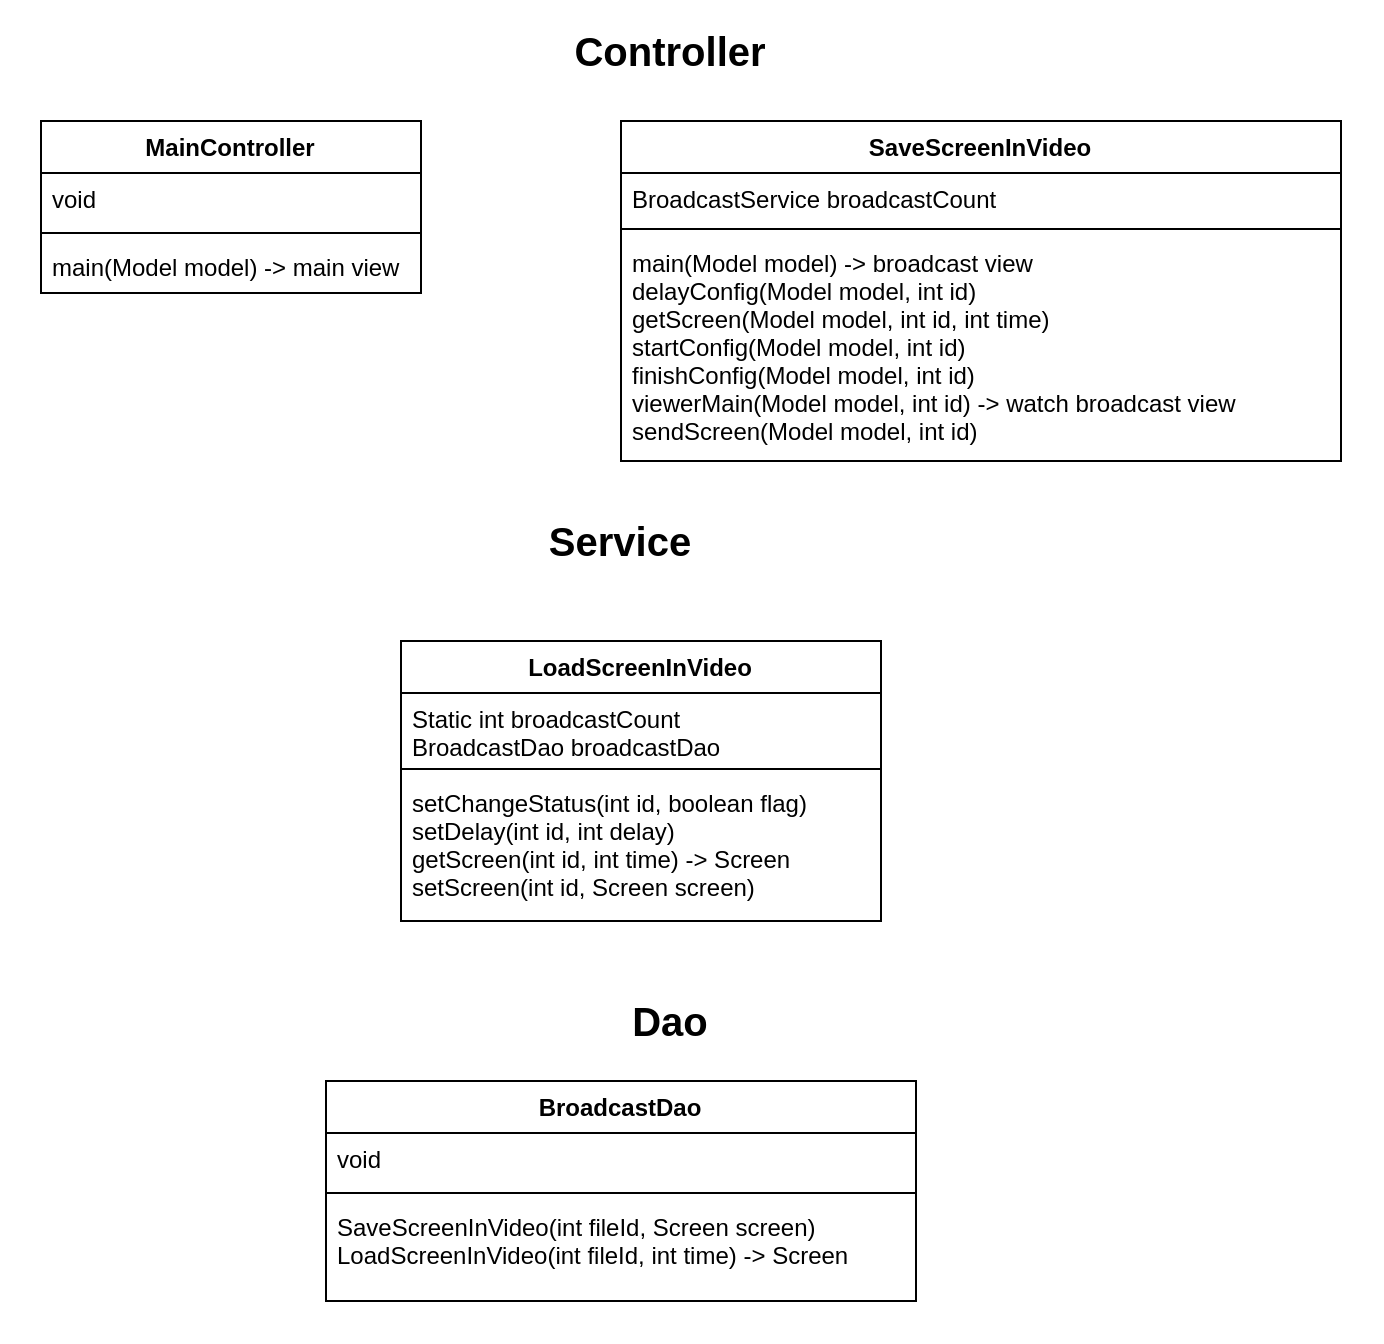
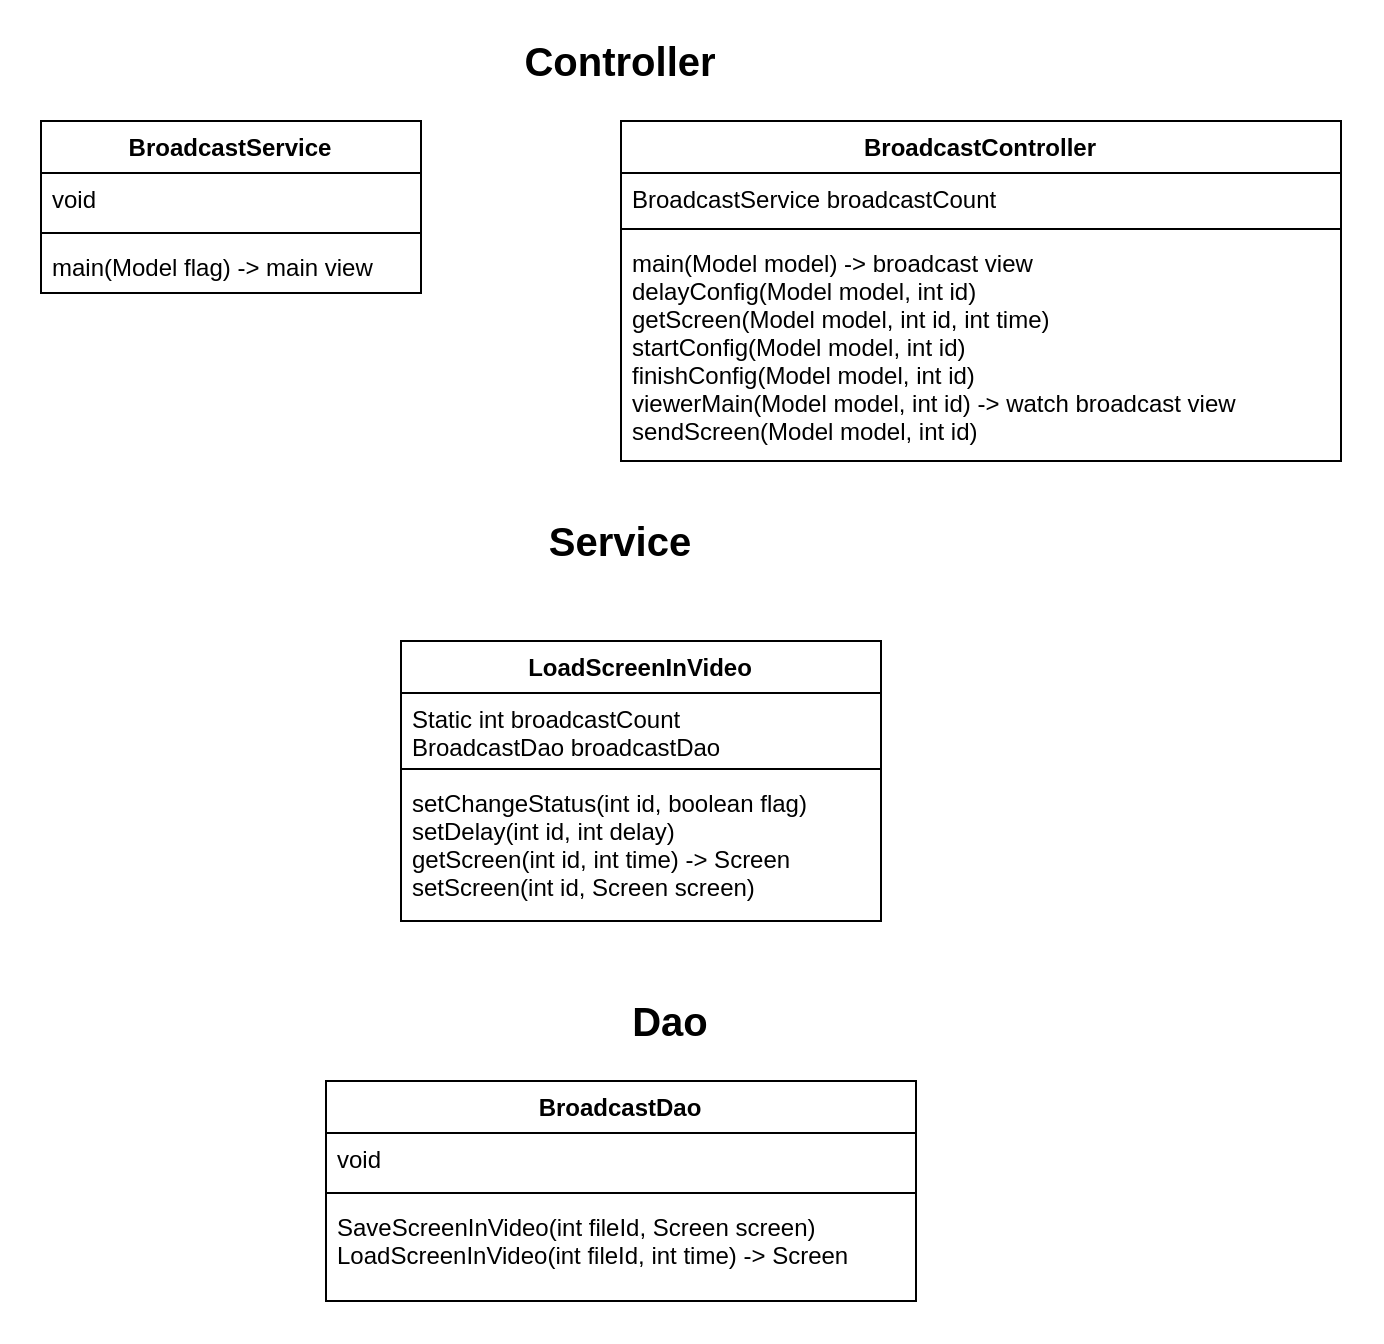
(671, 51) -> (621, 61)
(230, 148) -> (230, 148)
(980, 148) -> (980, 148)
(226, 268) -> (219, 268)
